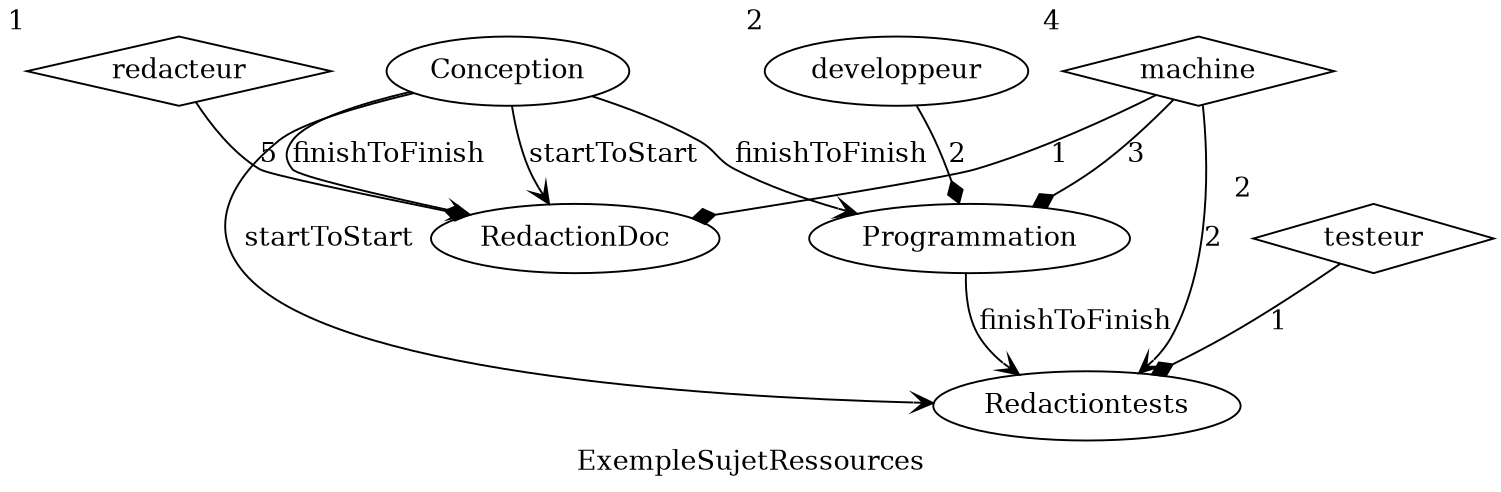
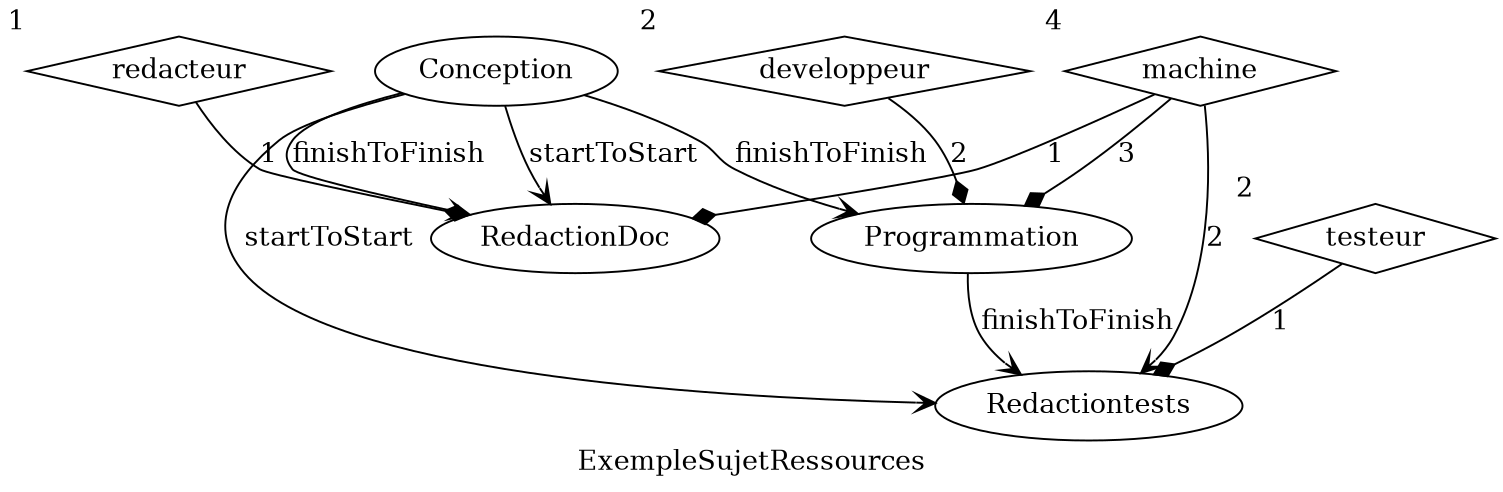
(896, 71) -> (845, 71)
(269, 155) -> (269, 155)
